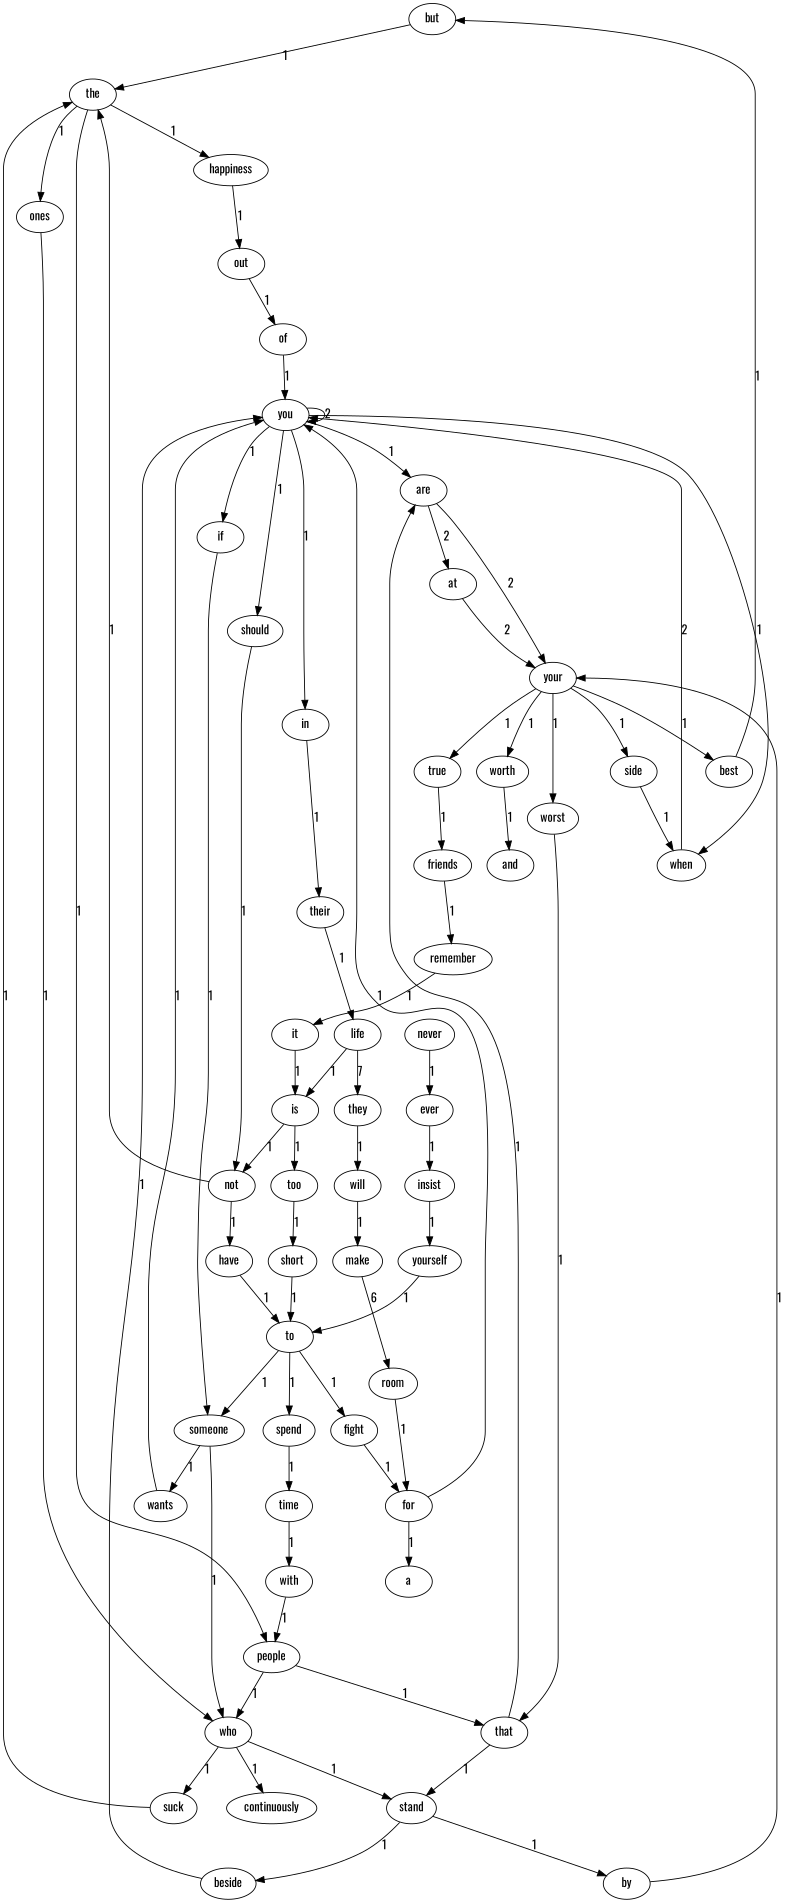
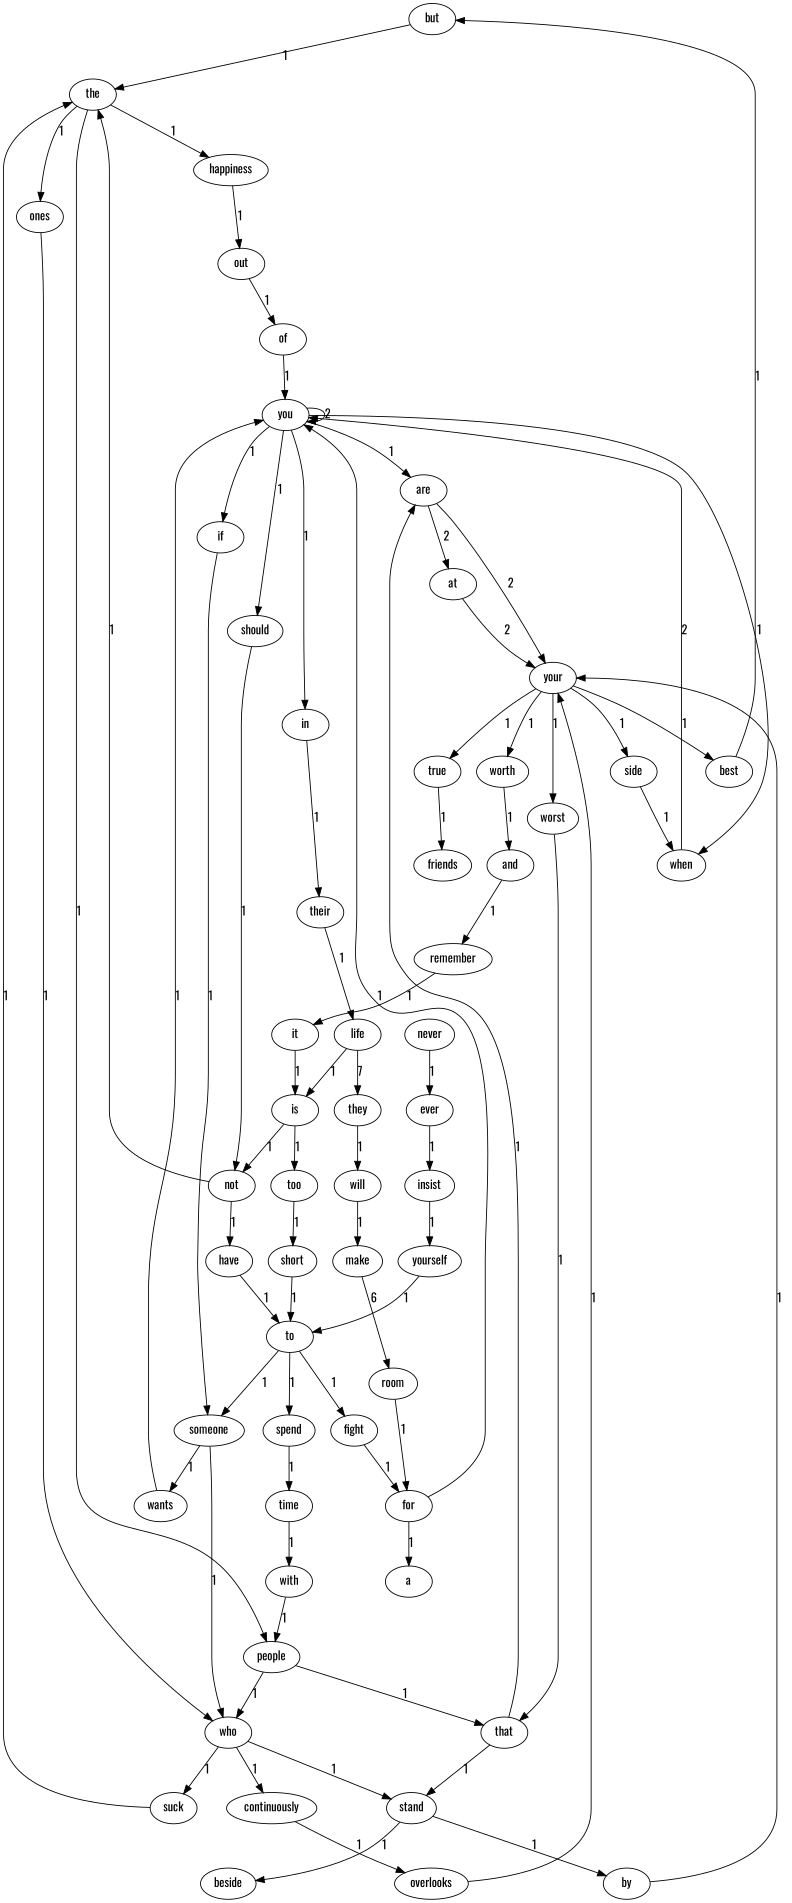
(447, 908) -> (484, 908)
(141, 1141) -> none
none -> (431, 1884)
